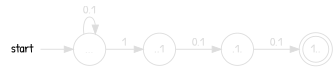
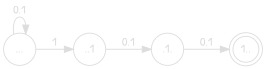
(22, 49) -> none
